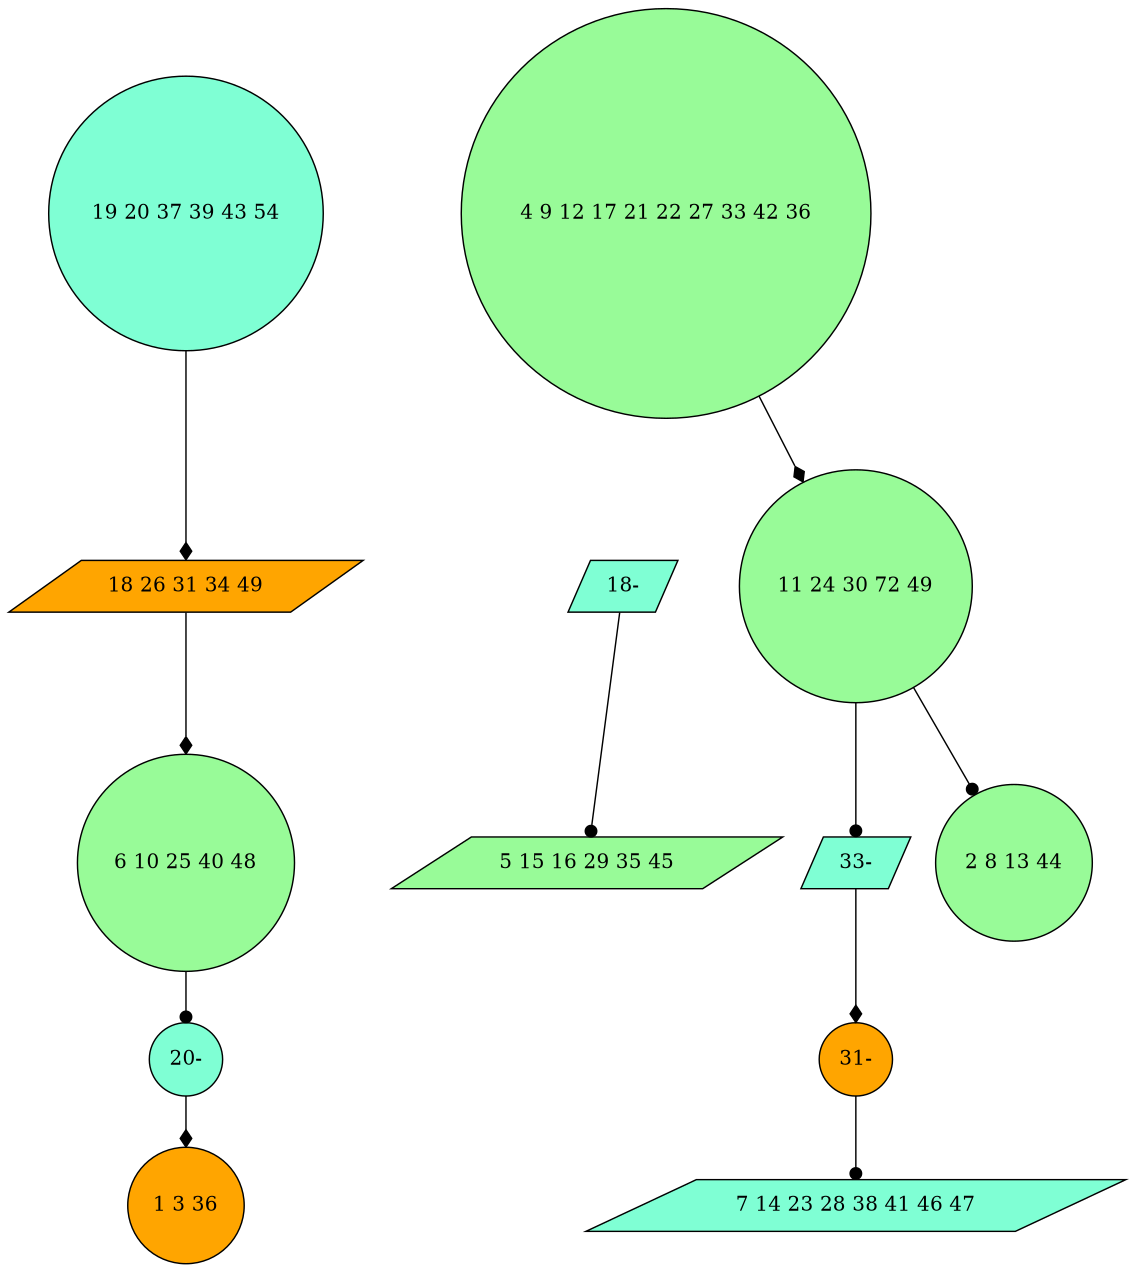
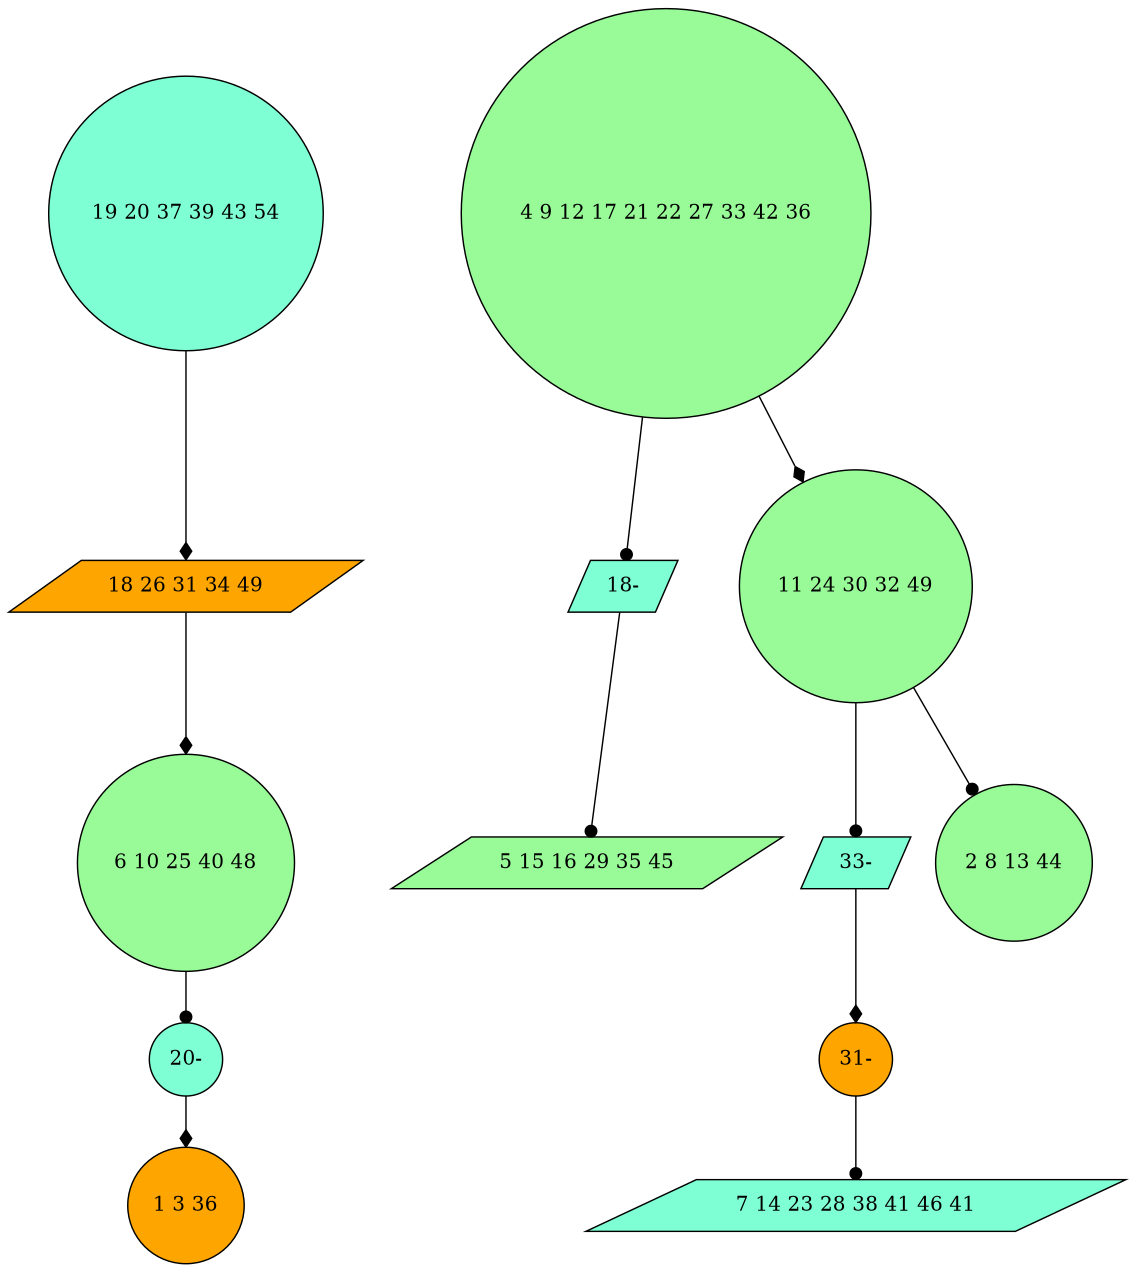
none -> (635, 483)
(856, 586) -> (856, 586)
(856, 1206) -> (856, 1206)
